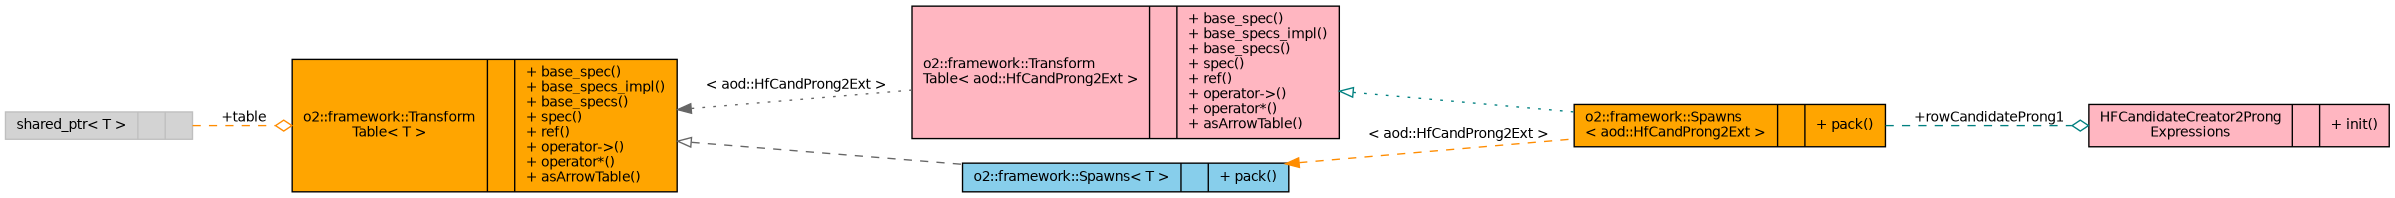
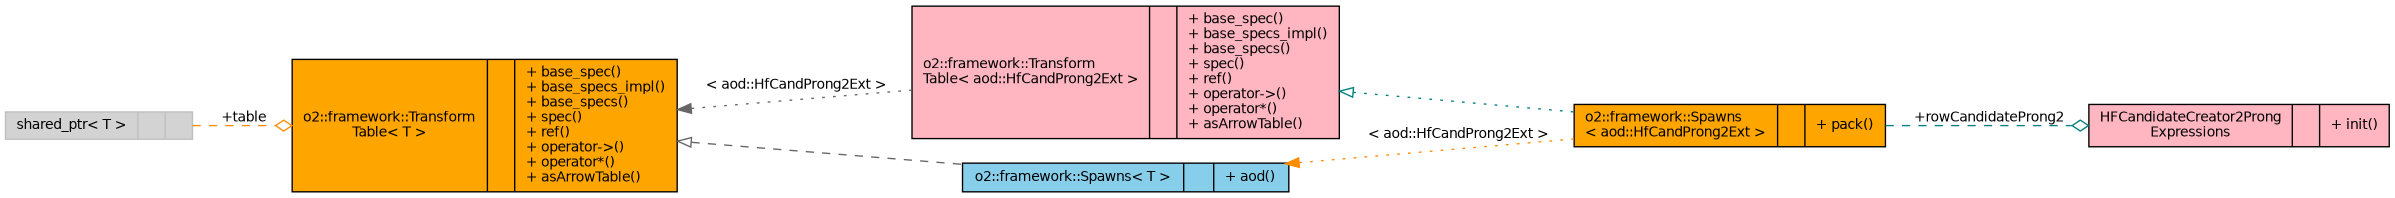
(1987, 118) -> (1987, 118)
(1436, 151) -> (1436, 151)
(1249, 177) -> (1250, 177)
